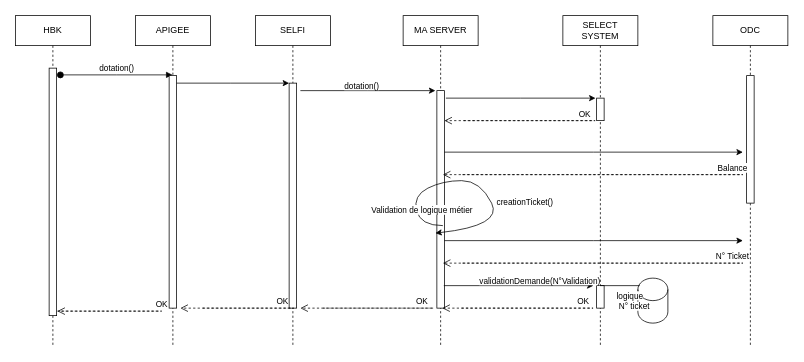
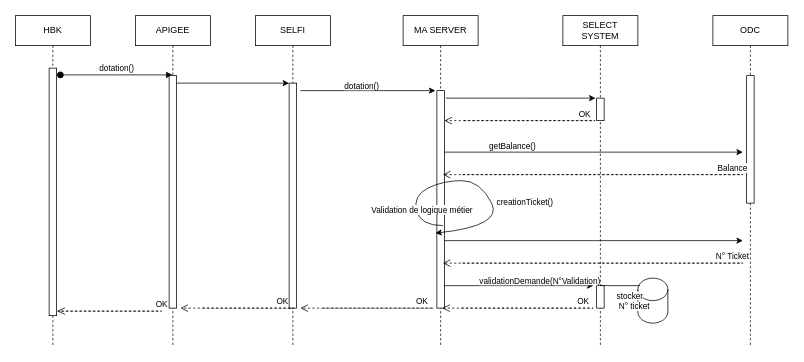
none -> (518, 150)
(637, 301) -> (637, 301)
